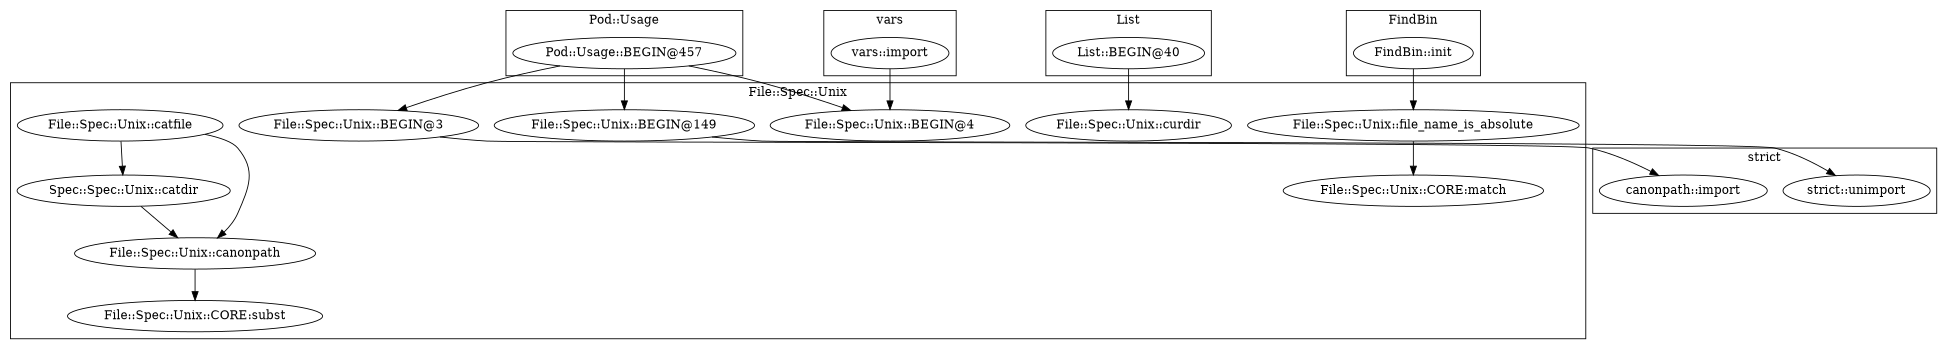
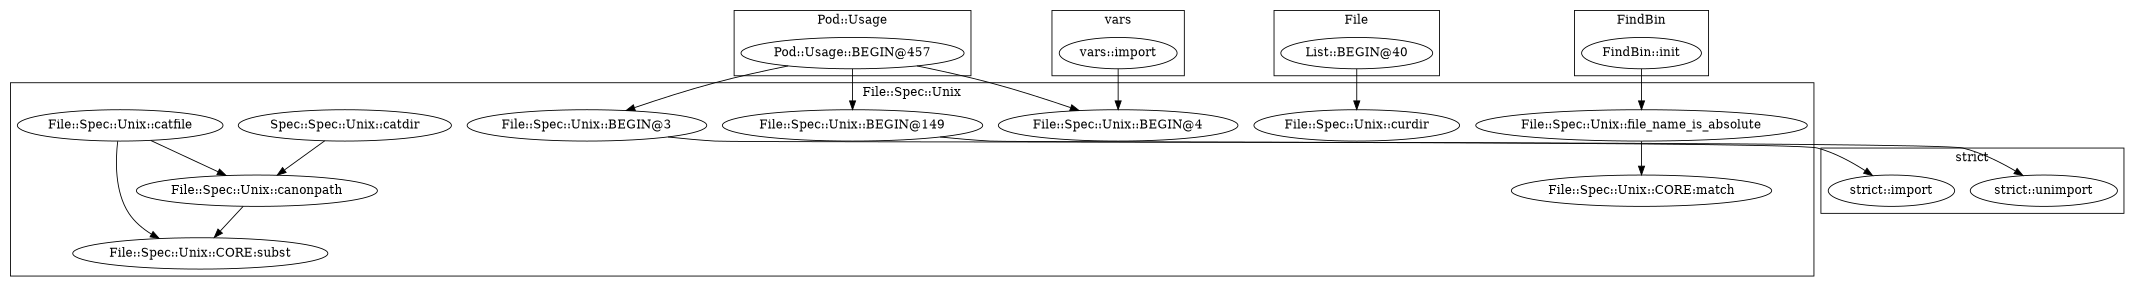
(1129, 20) -> (1357, 20)
(122, 154) -> (120, 193)
(1683, 191) -> (1891, 191)
